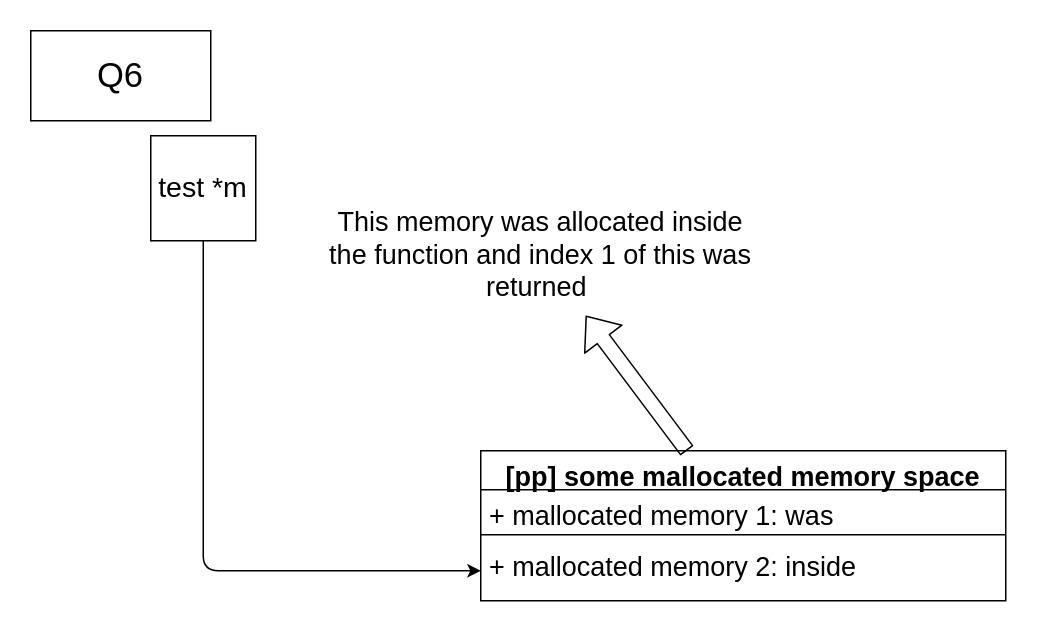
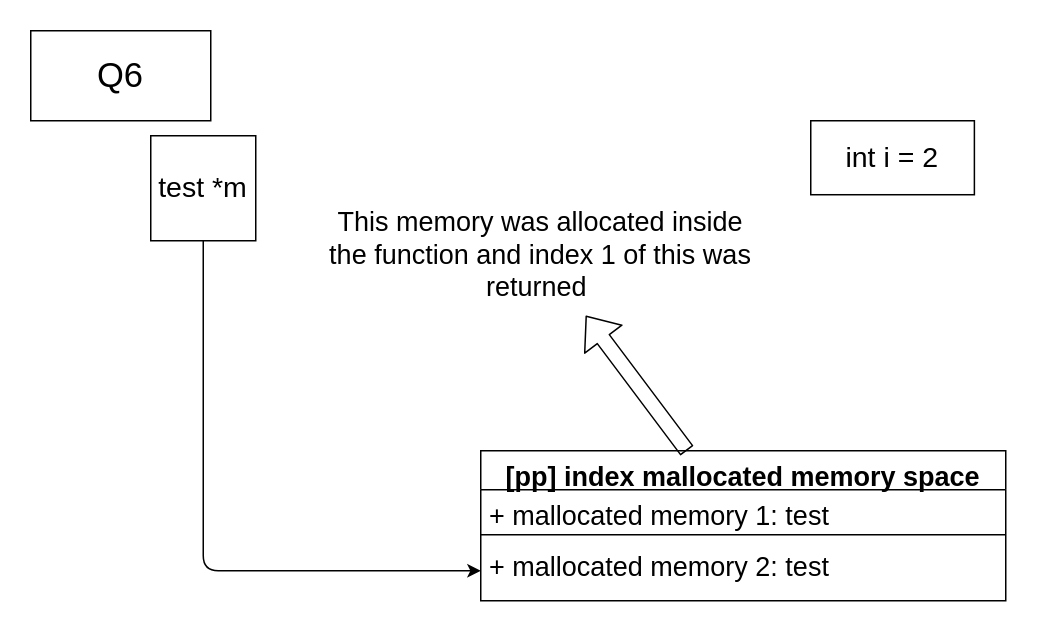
none -> (893, 158)
(743, 477) -> (743, 477)
(661, 516) -> (669, 516)
(677, 567) -> (669, 567)
